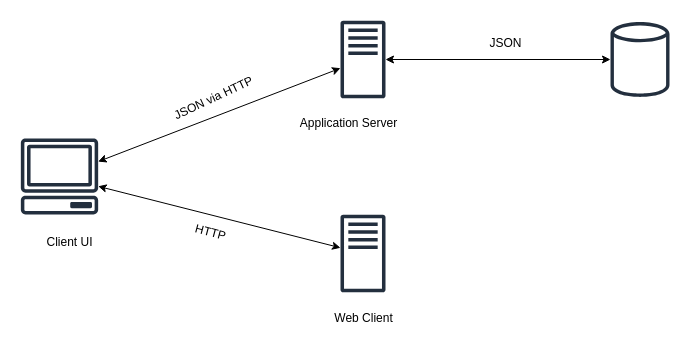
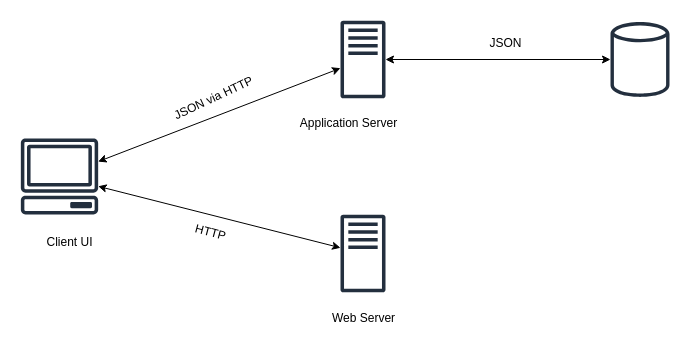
(364, 319) -> (364, 319)
